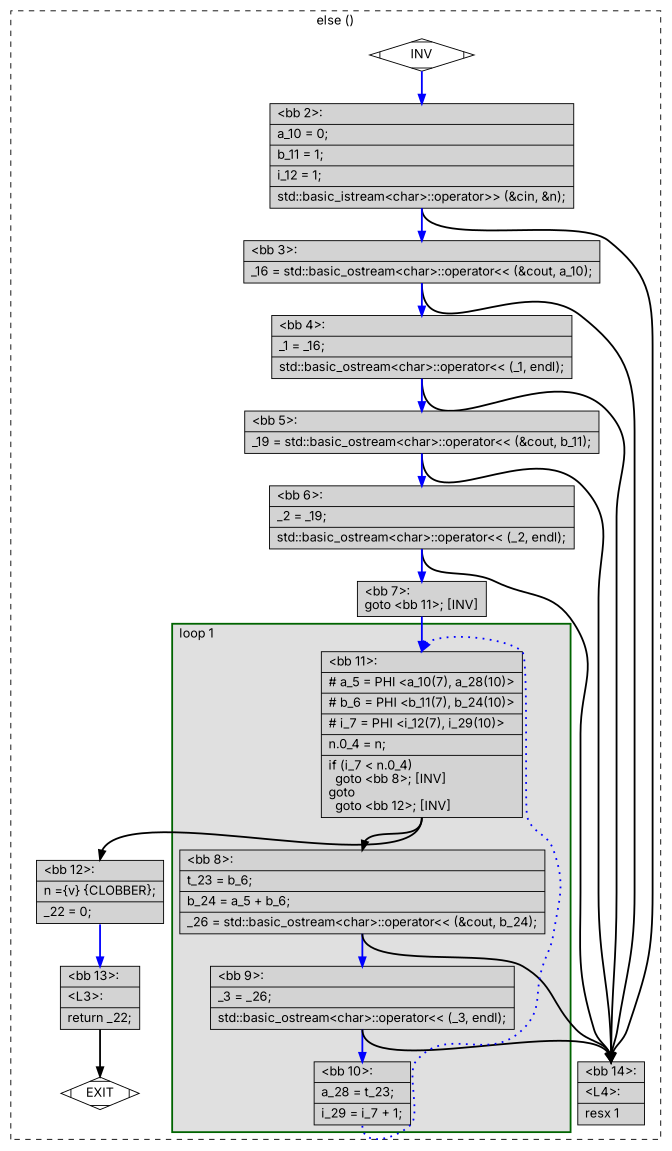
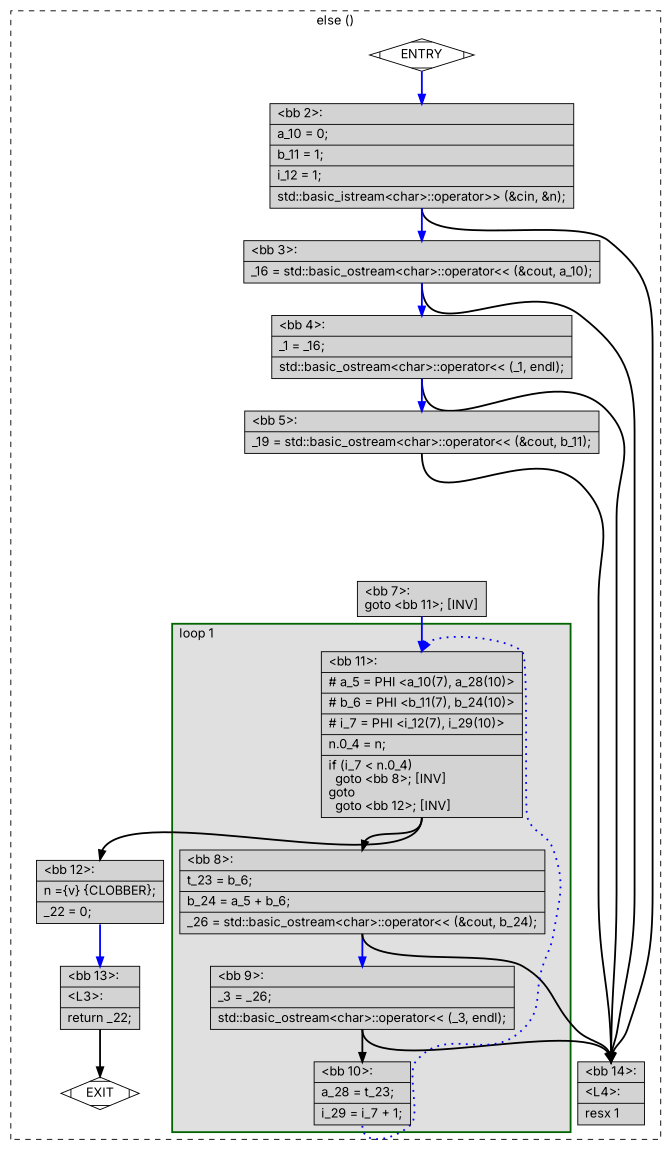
(422, 55) -> (422, 55)
(422, 517) -> none
(362, 1041) -> (362, 1041)
